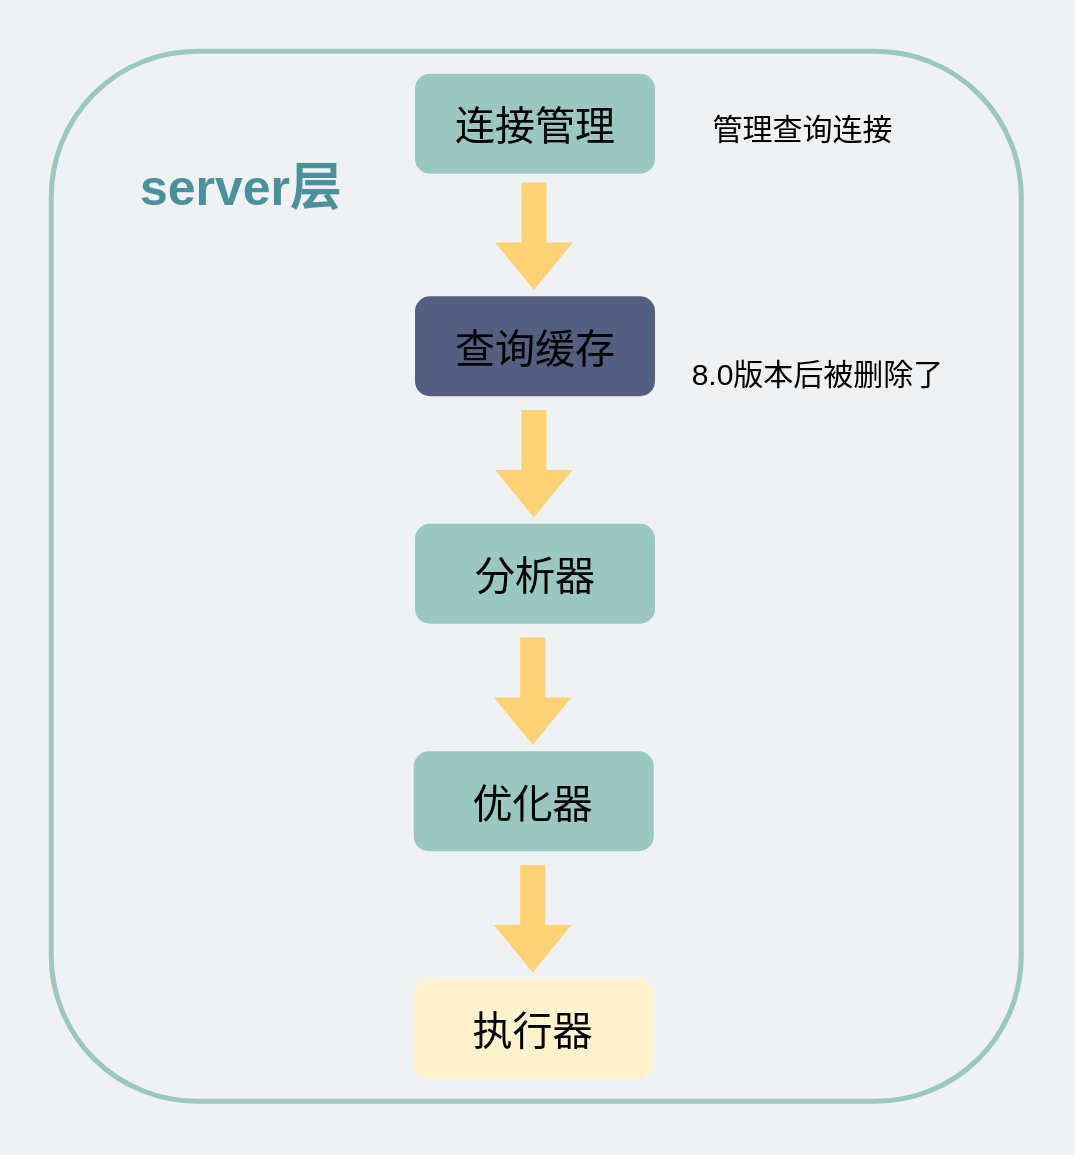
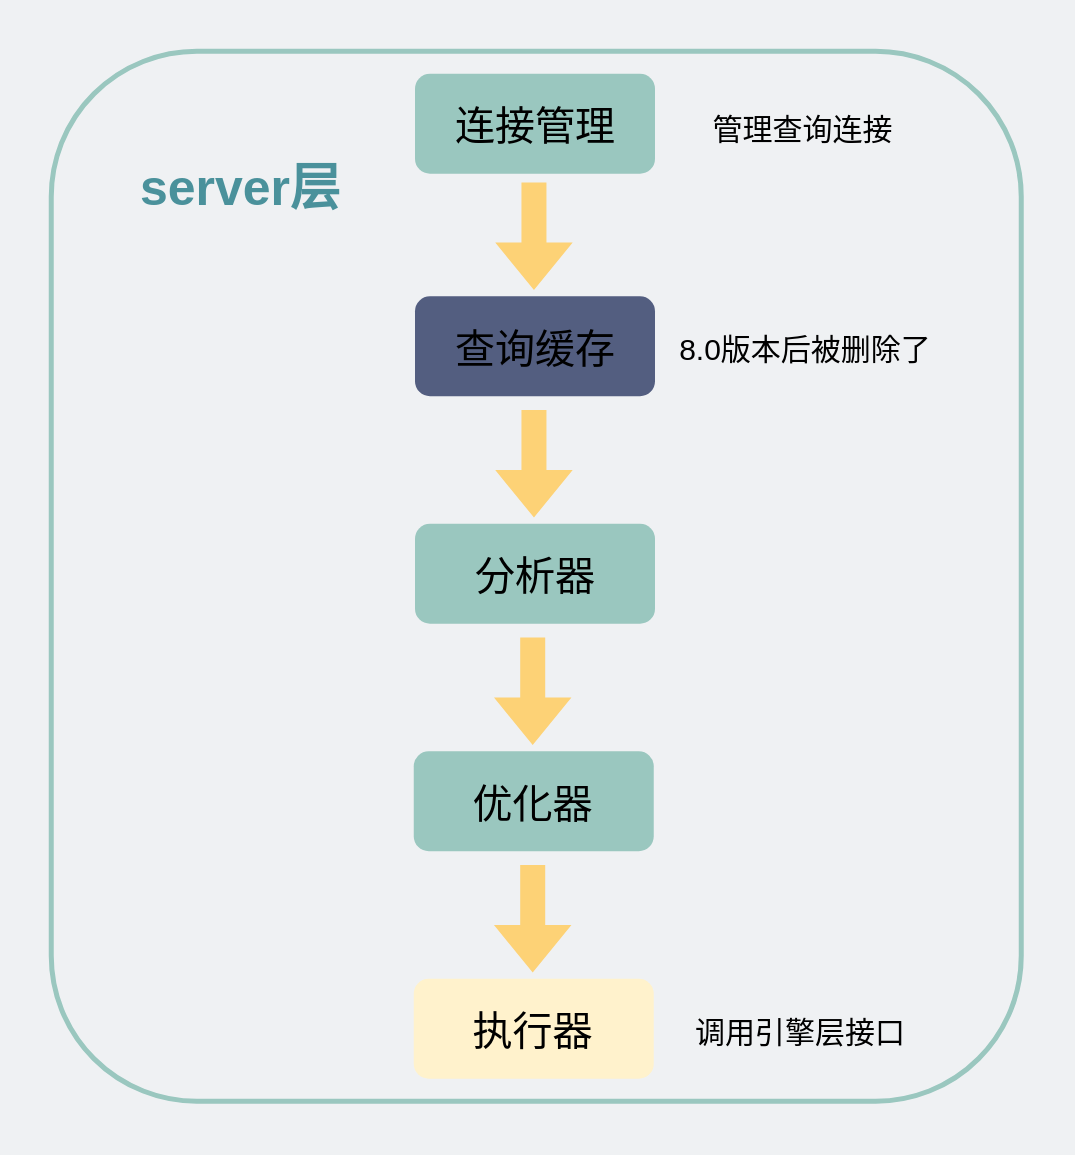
(819, 371) -> (806, 346)
none -> (801, 1029)
